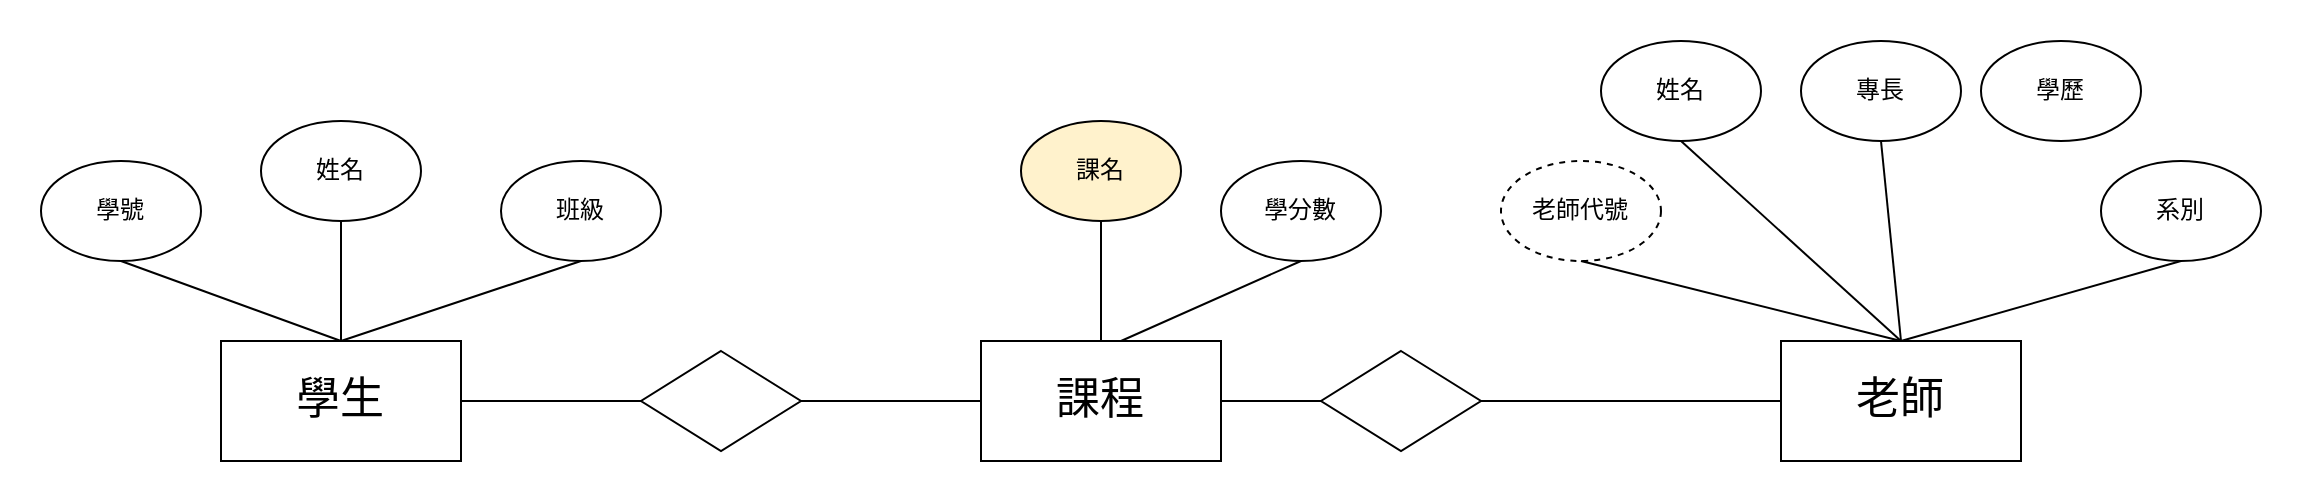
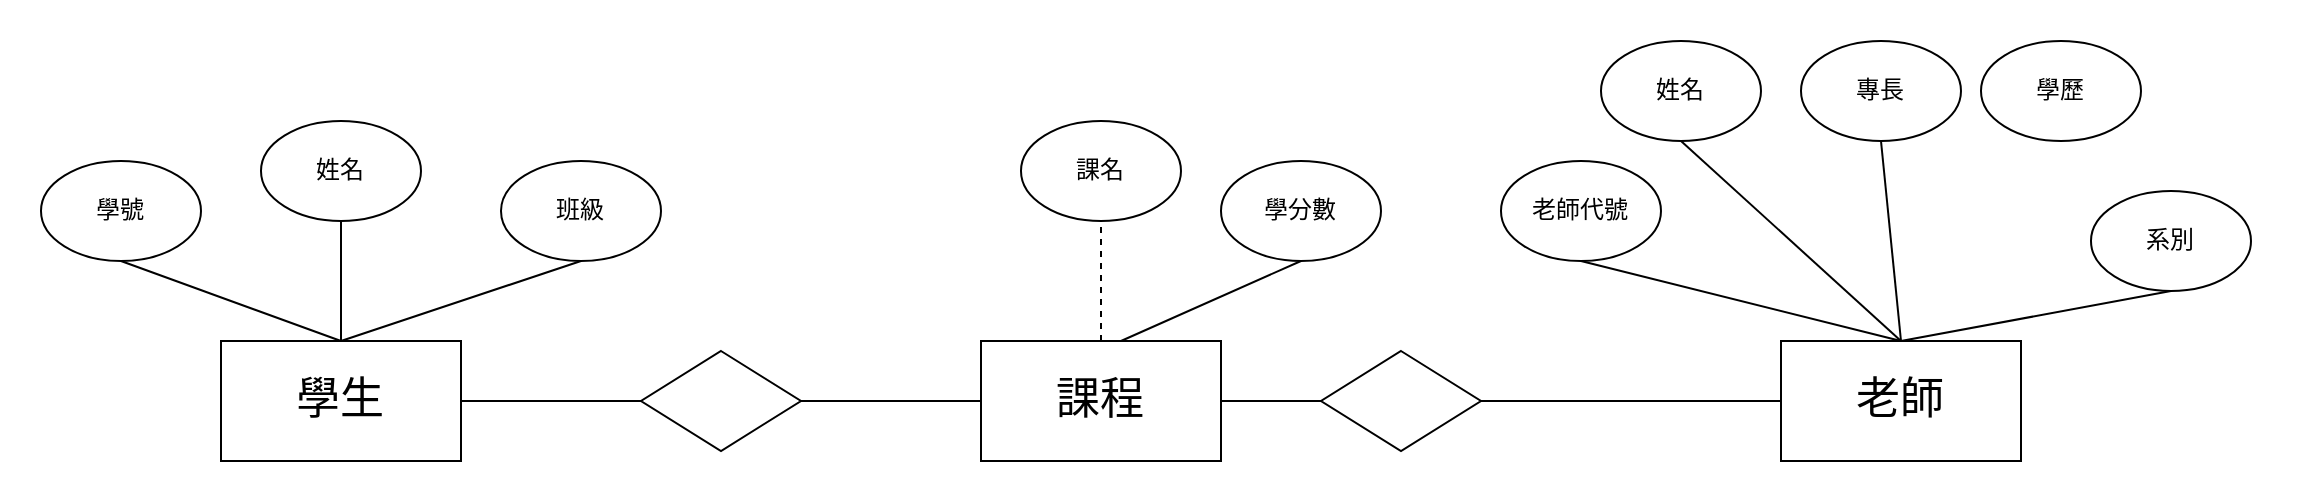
(1101, 171) -> (1101, 171)
(1581, 211) -> (1581, 211)
(2181, 211) -> (2171, 241)
(1101, 279) -> (1101, 279)
